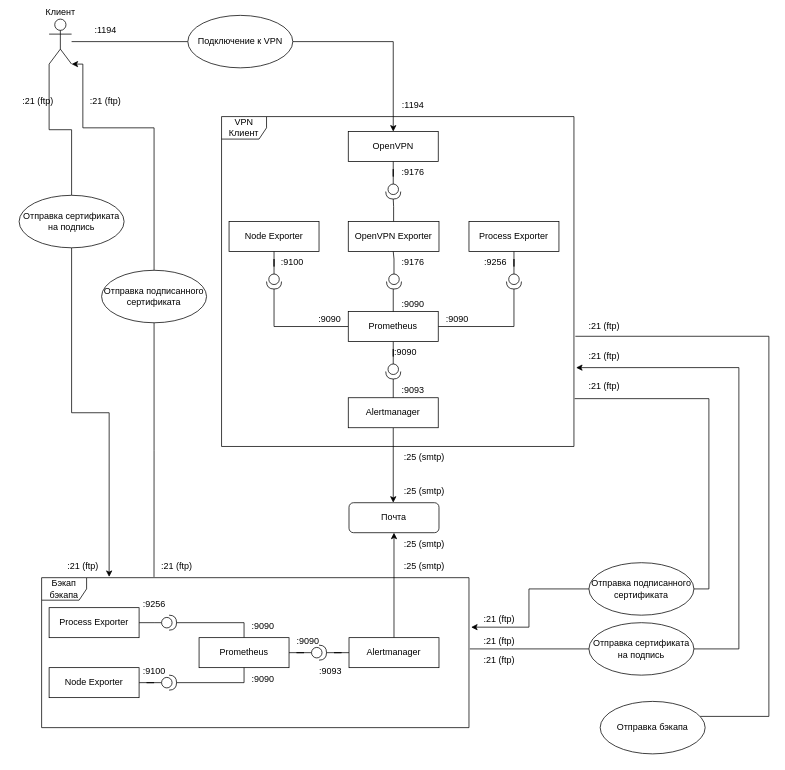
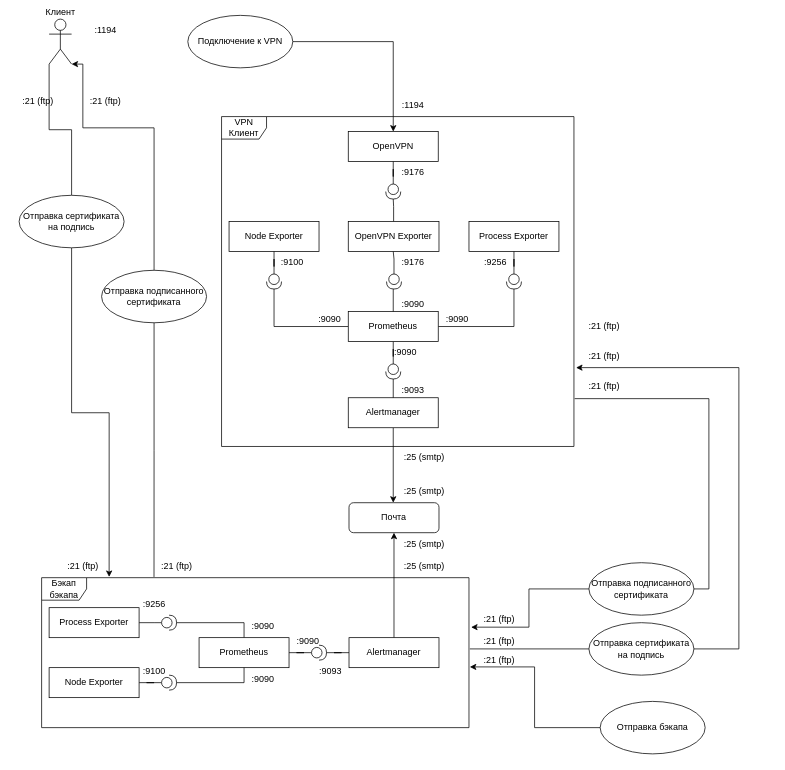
(130, 42) -> none
(769, 464) -> none
none -> (536, 728)
